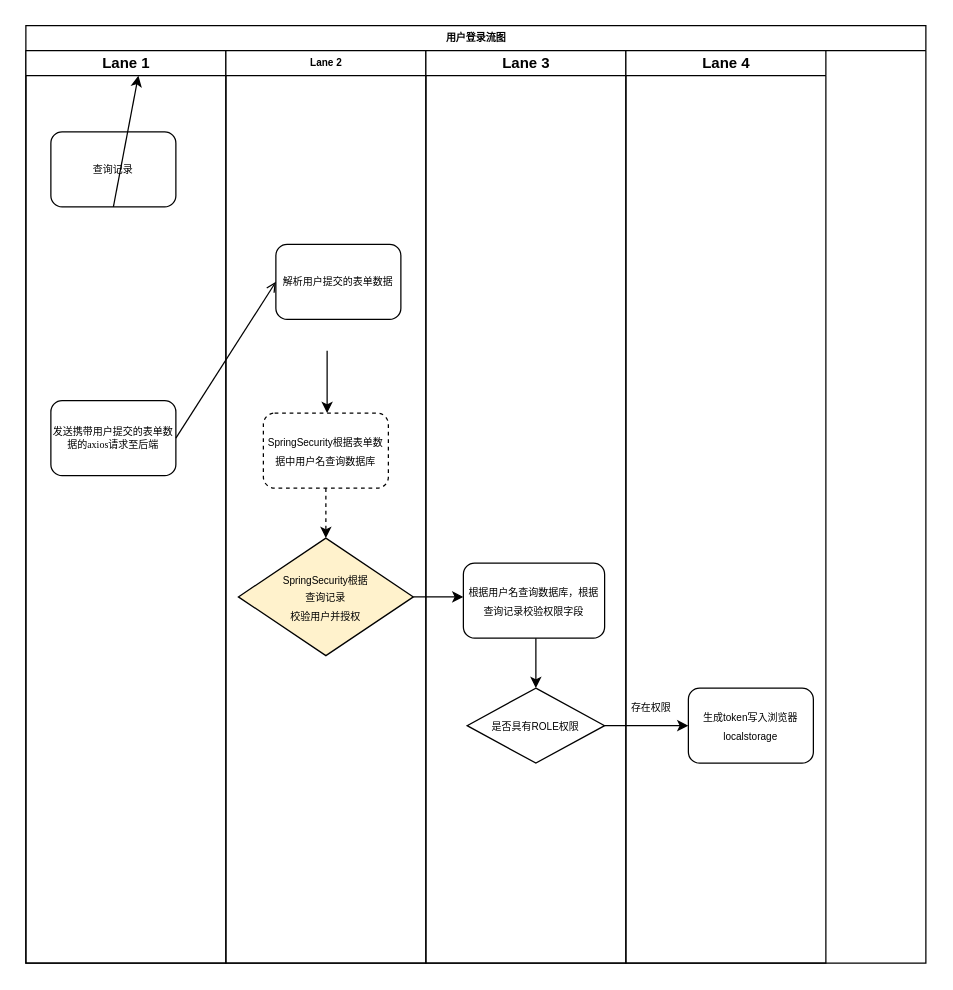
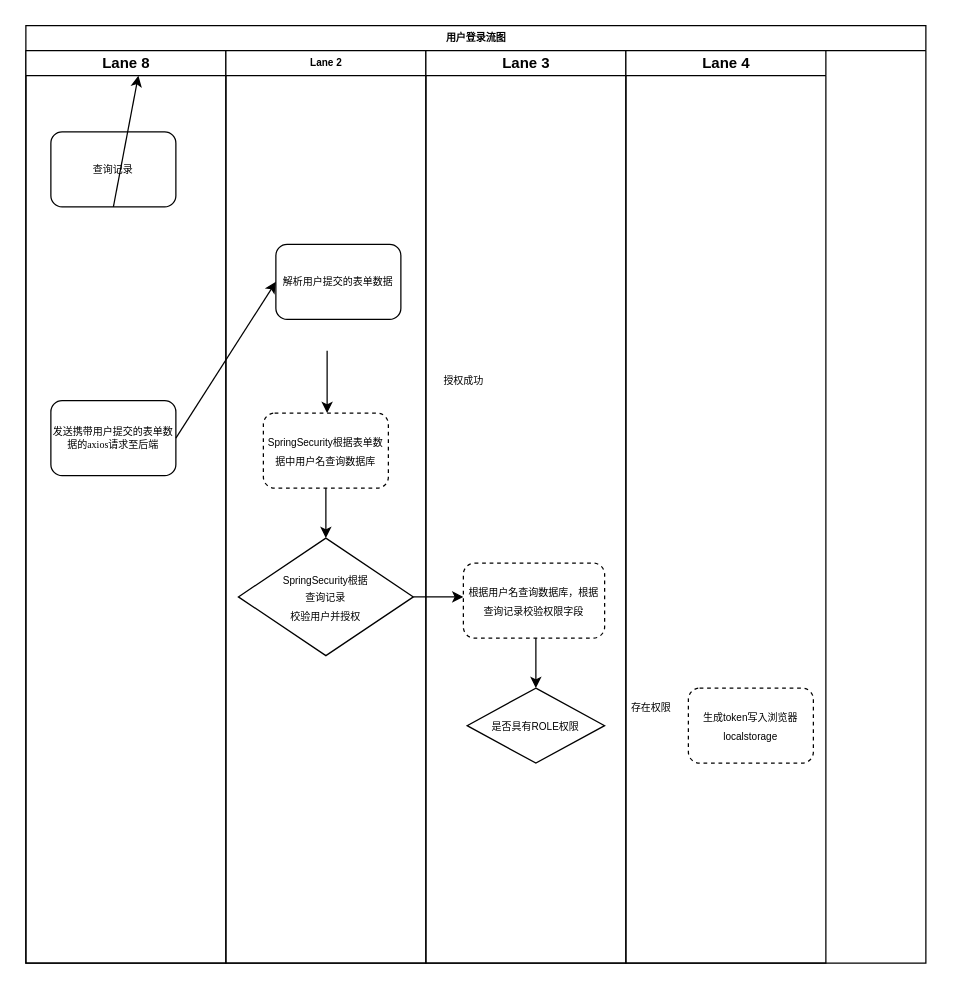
(126, 63) -> (126, 63)
(272, 288) -> (270, 290)
none -> (463, 379)
(326, 508) -> (326, 508)
(326, 597) -> (326, 597)
(534, 601) -> (534, 601)
(642, 726) -> none
(751, 726) -> (751, 726)
